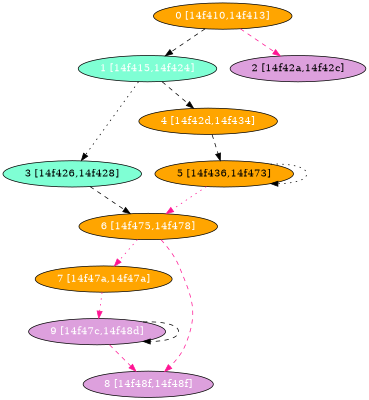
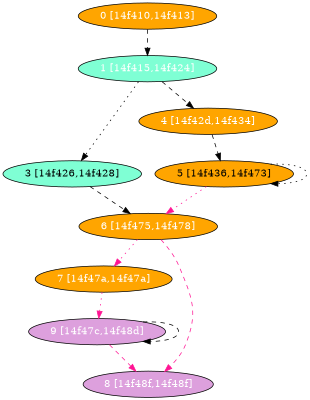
(298, 69) -> none
